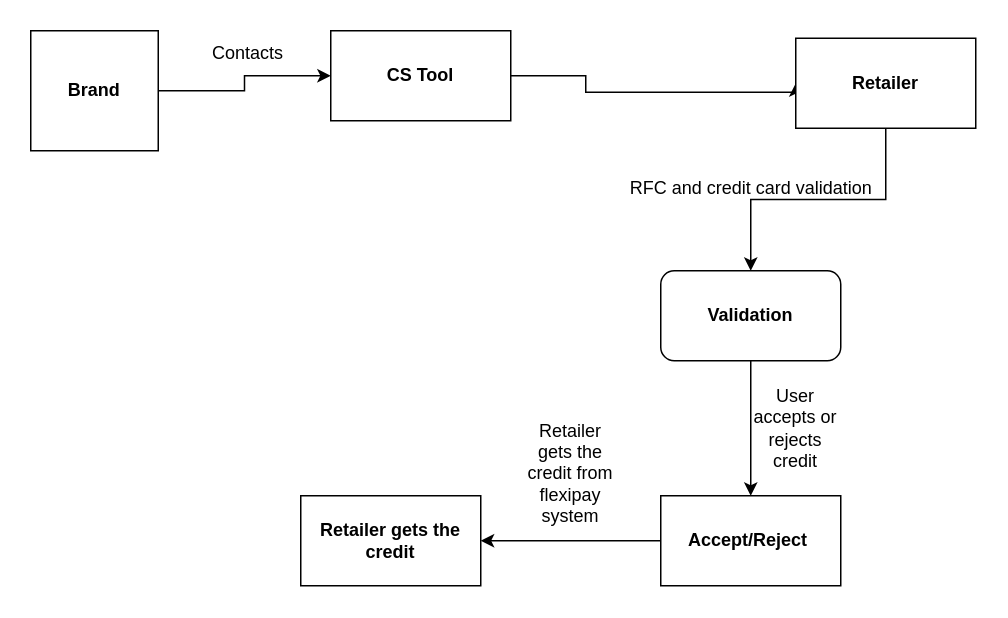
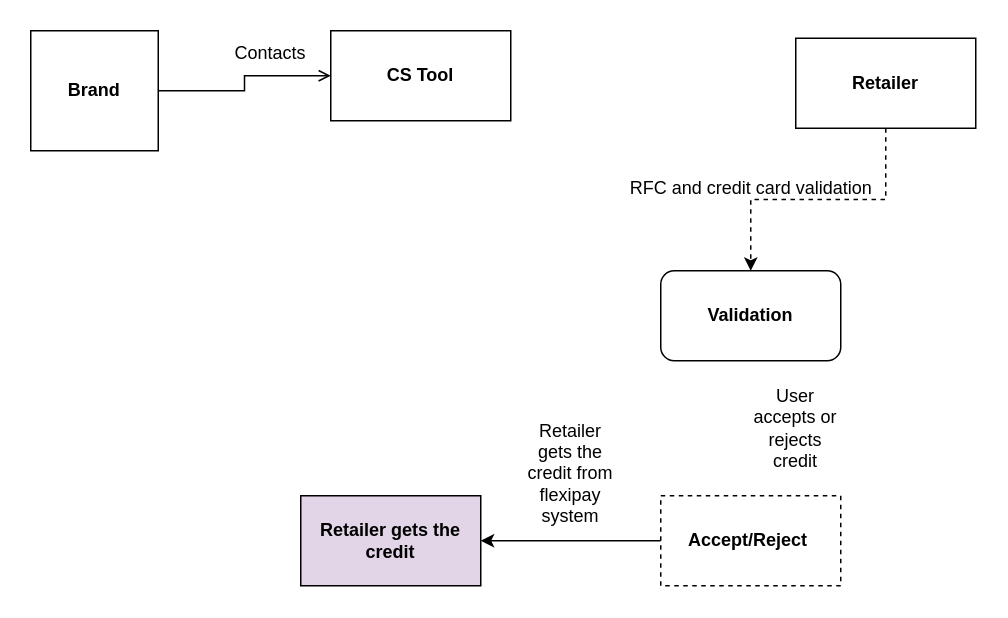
(248, 53) -> (271, 53)
(319, 76) -> (321, 76)
(646, 92) -> none
(822, 200) -> (822, 200)
(751, 423) -> none
(391, 541) -> (391, 541)
(751, 541) -> (751, 541)
